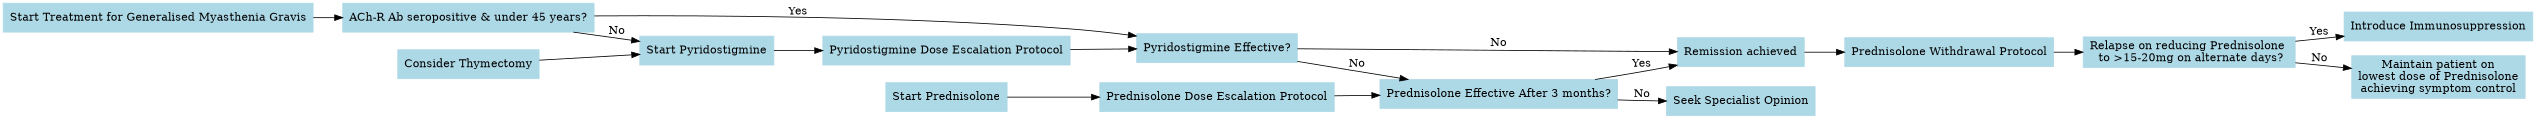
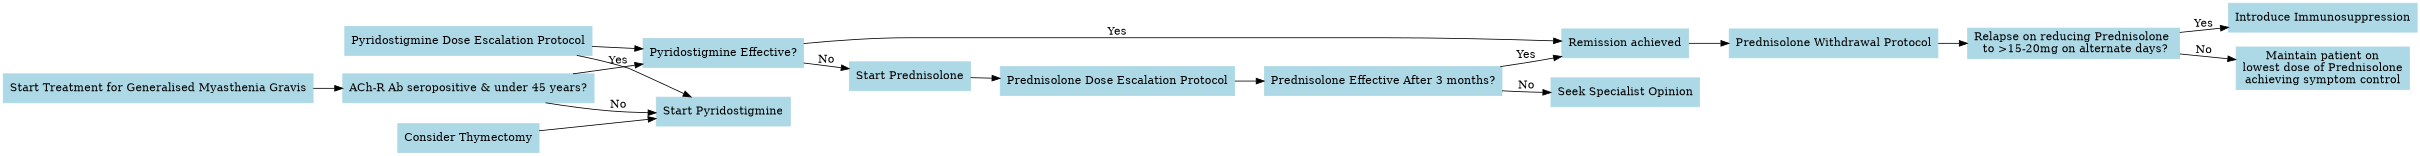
(1499, 43) -> (1117, 32)
(794, 51) -> (635, 71)
(1349, 70) -> (822, 65)
